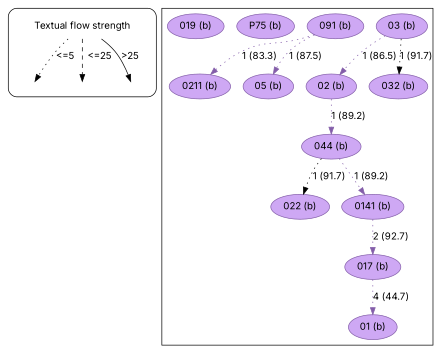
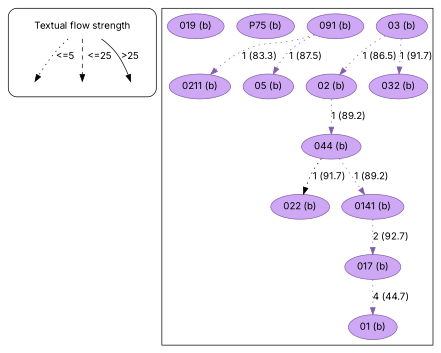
(400, 53) -> (400, 53)
